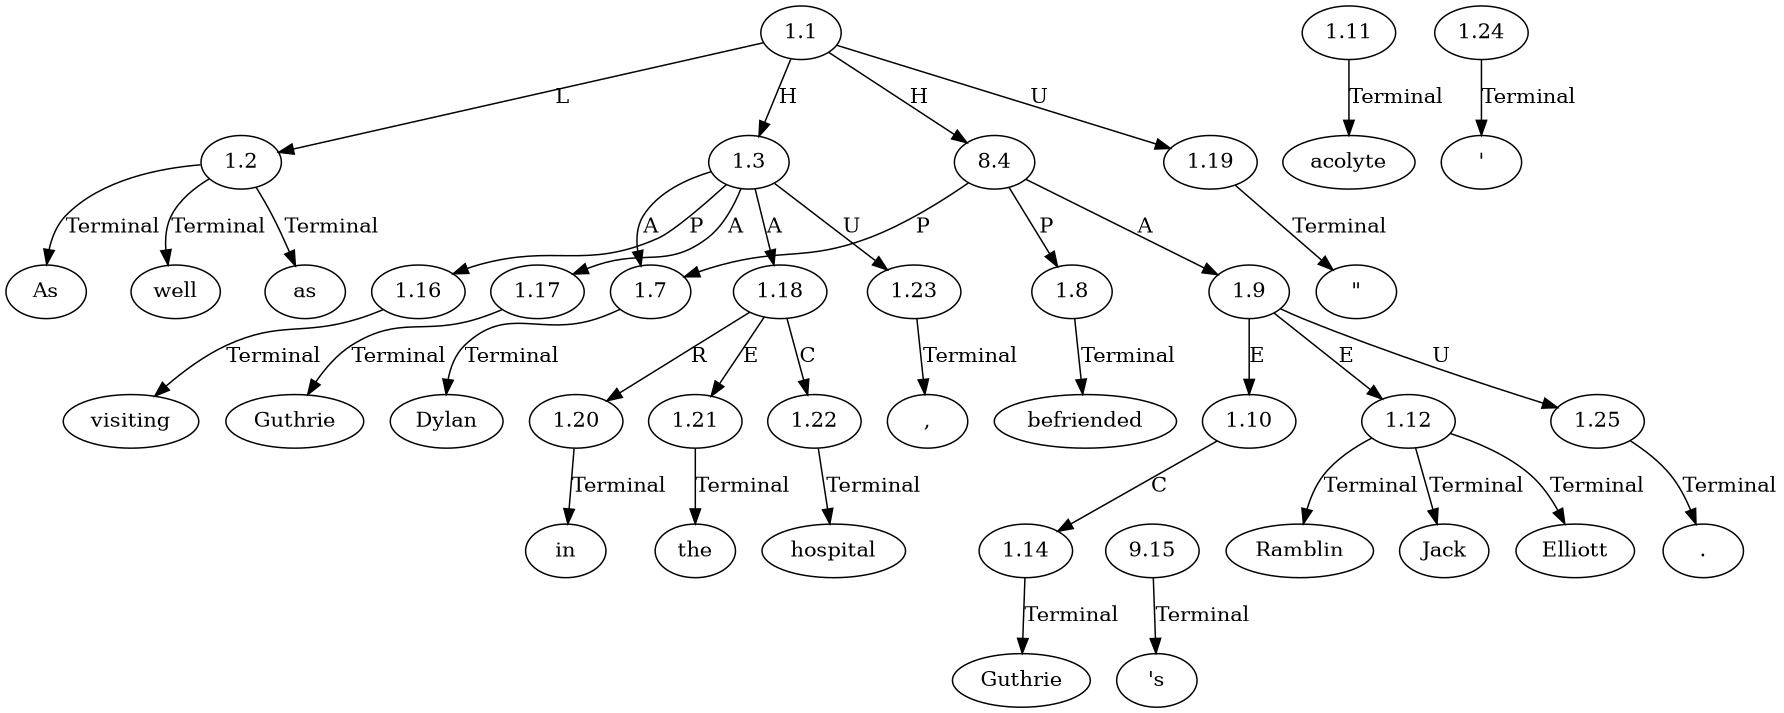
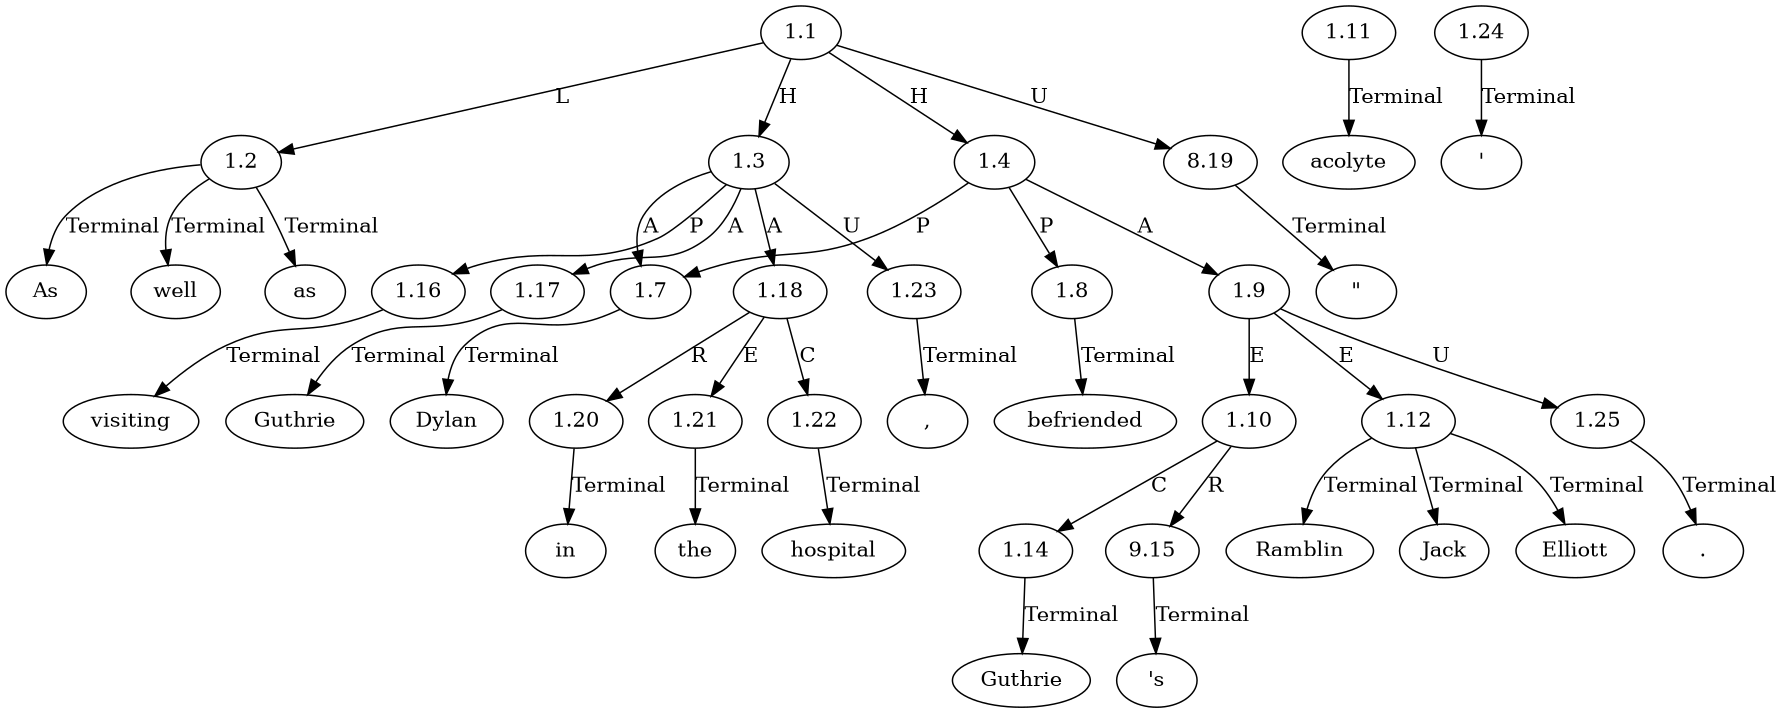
(995, 162) -> (995, 162)
(1210, 162) -> (1210, 162)
none -> (1205, 480)
